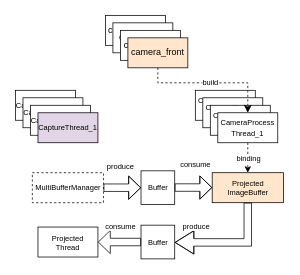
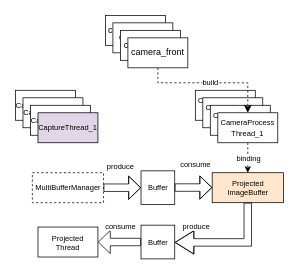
(158, 53) -> (158, 53)
